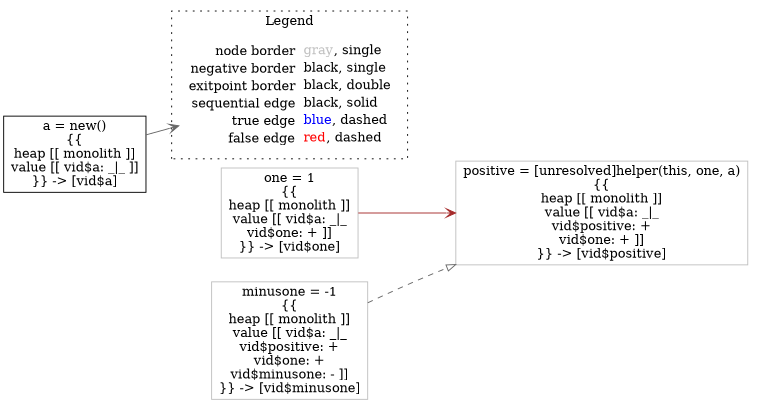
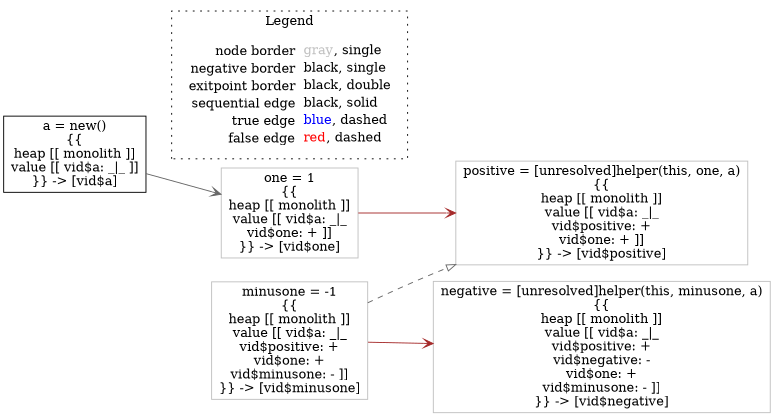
(158, 132) -> (179, 183)
none -> (602, 347)
